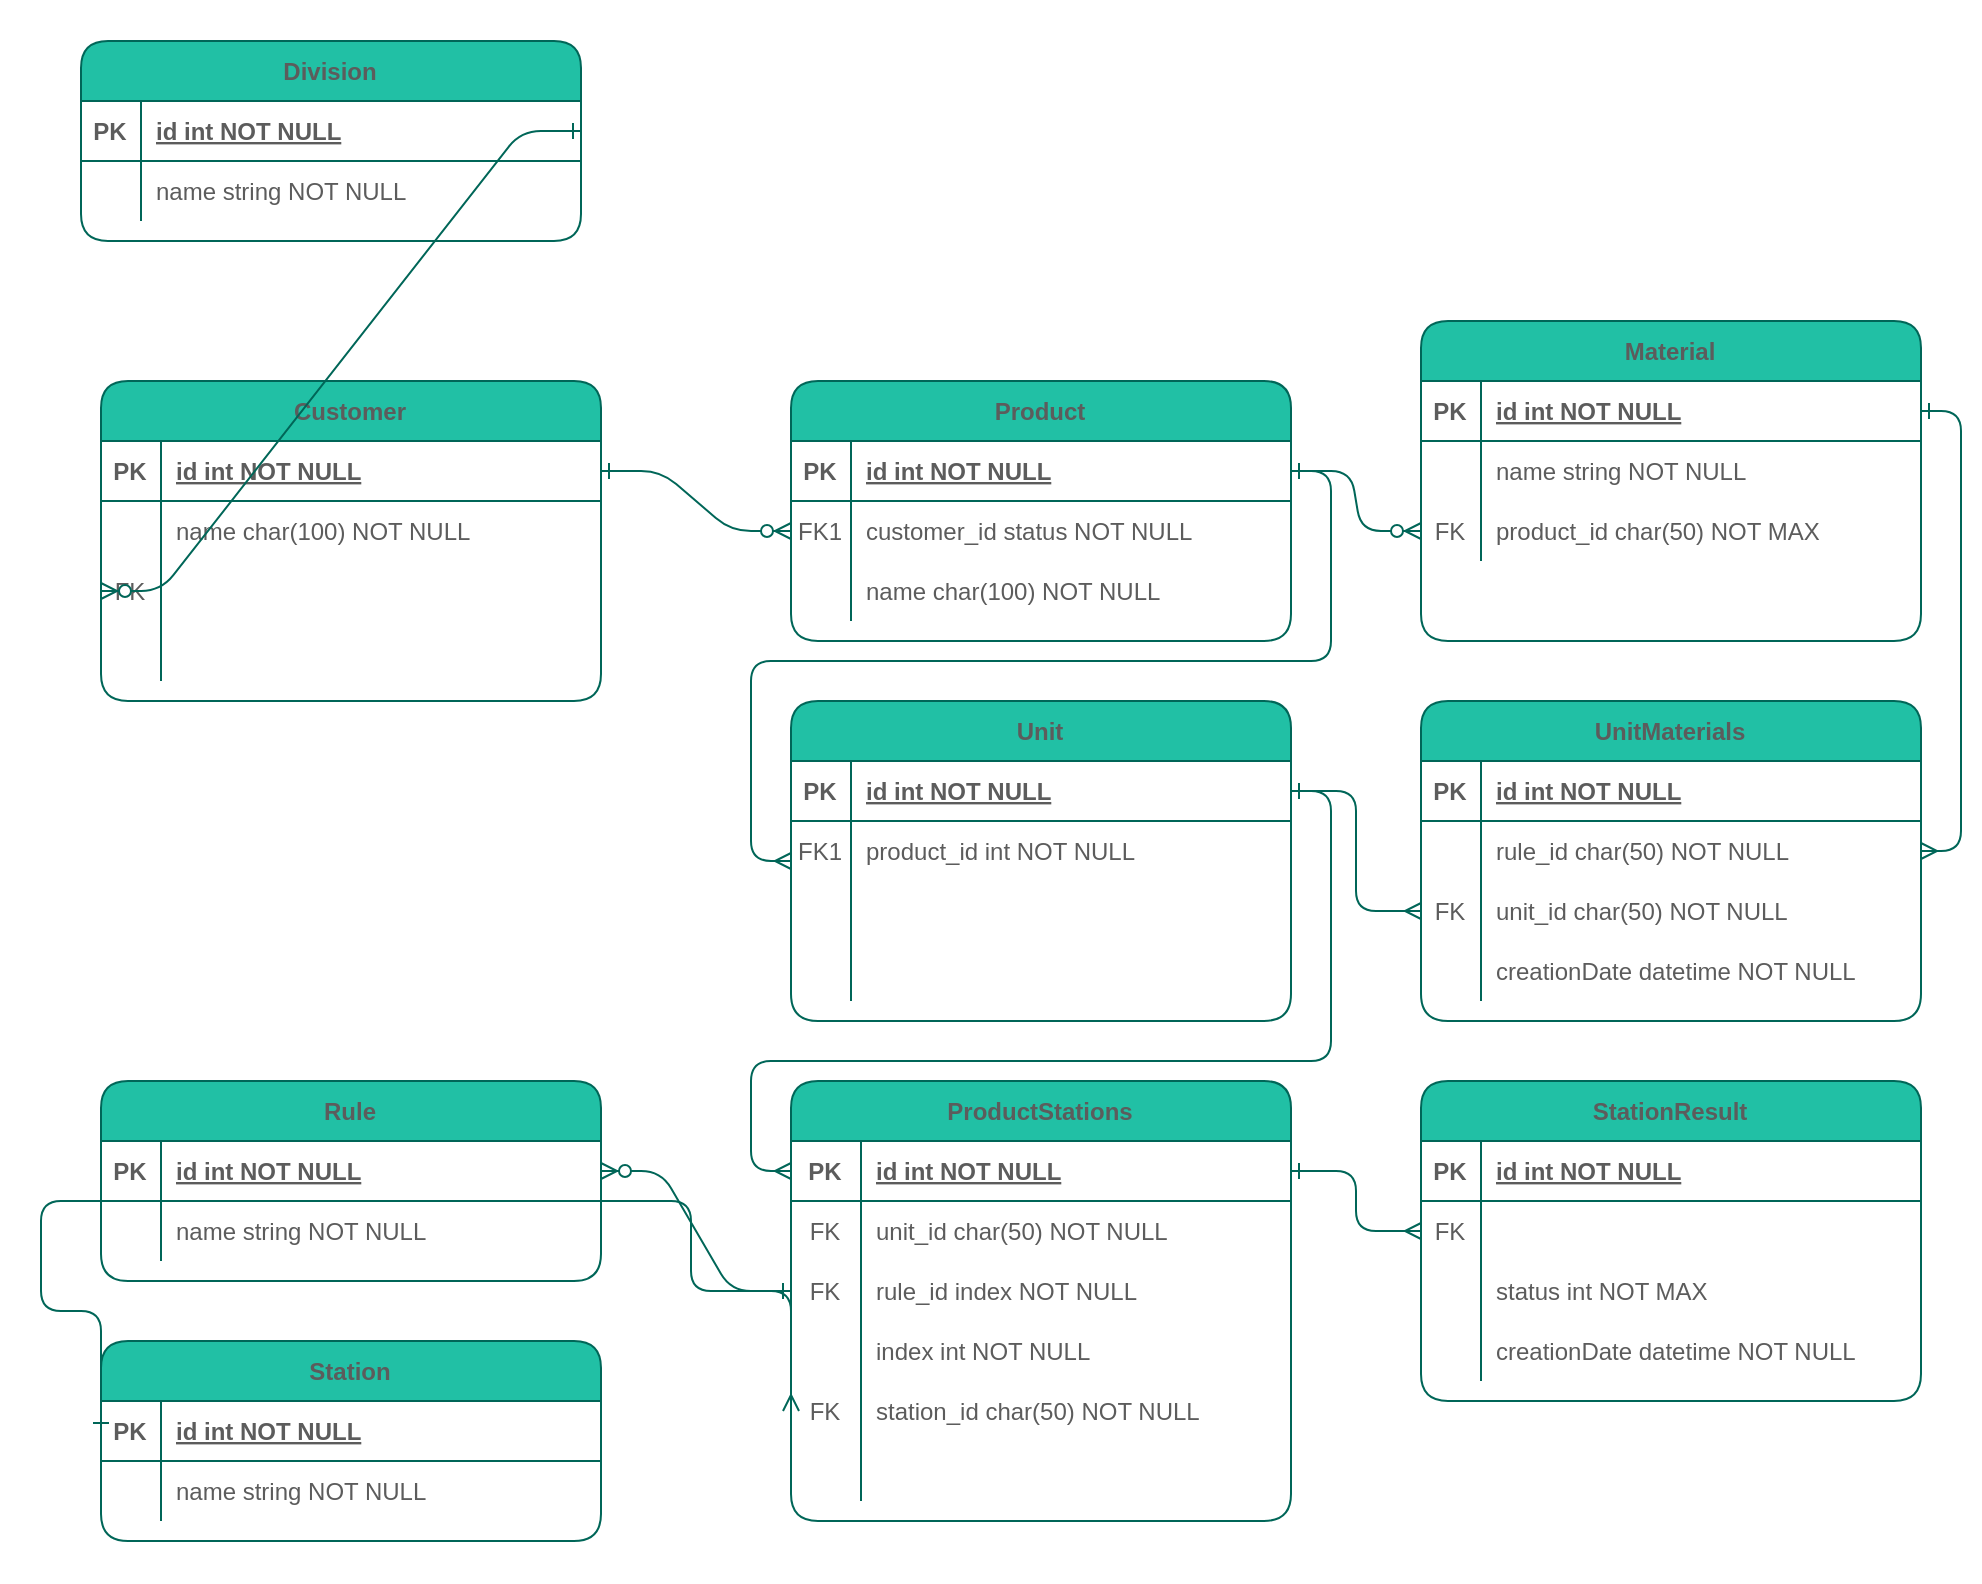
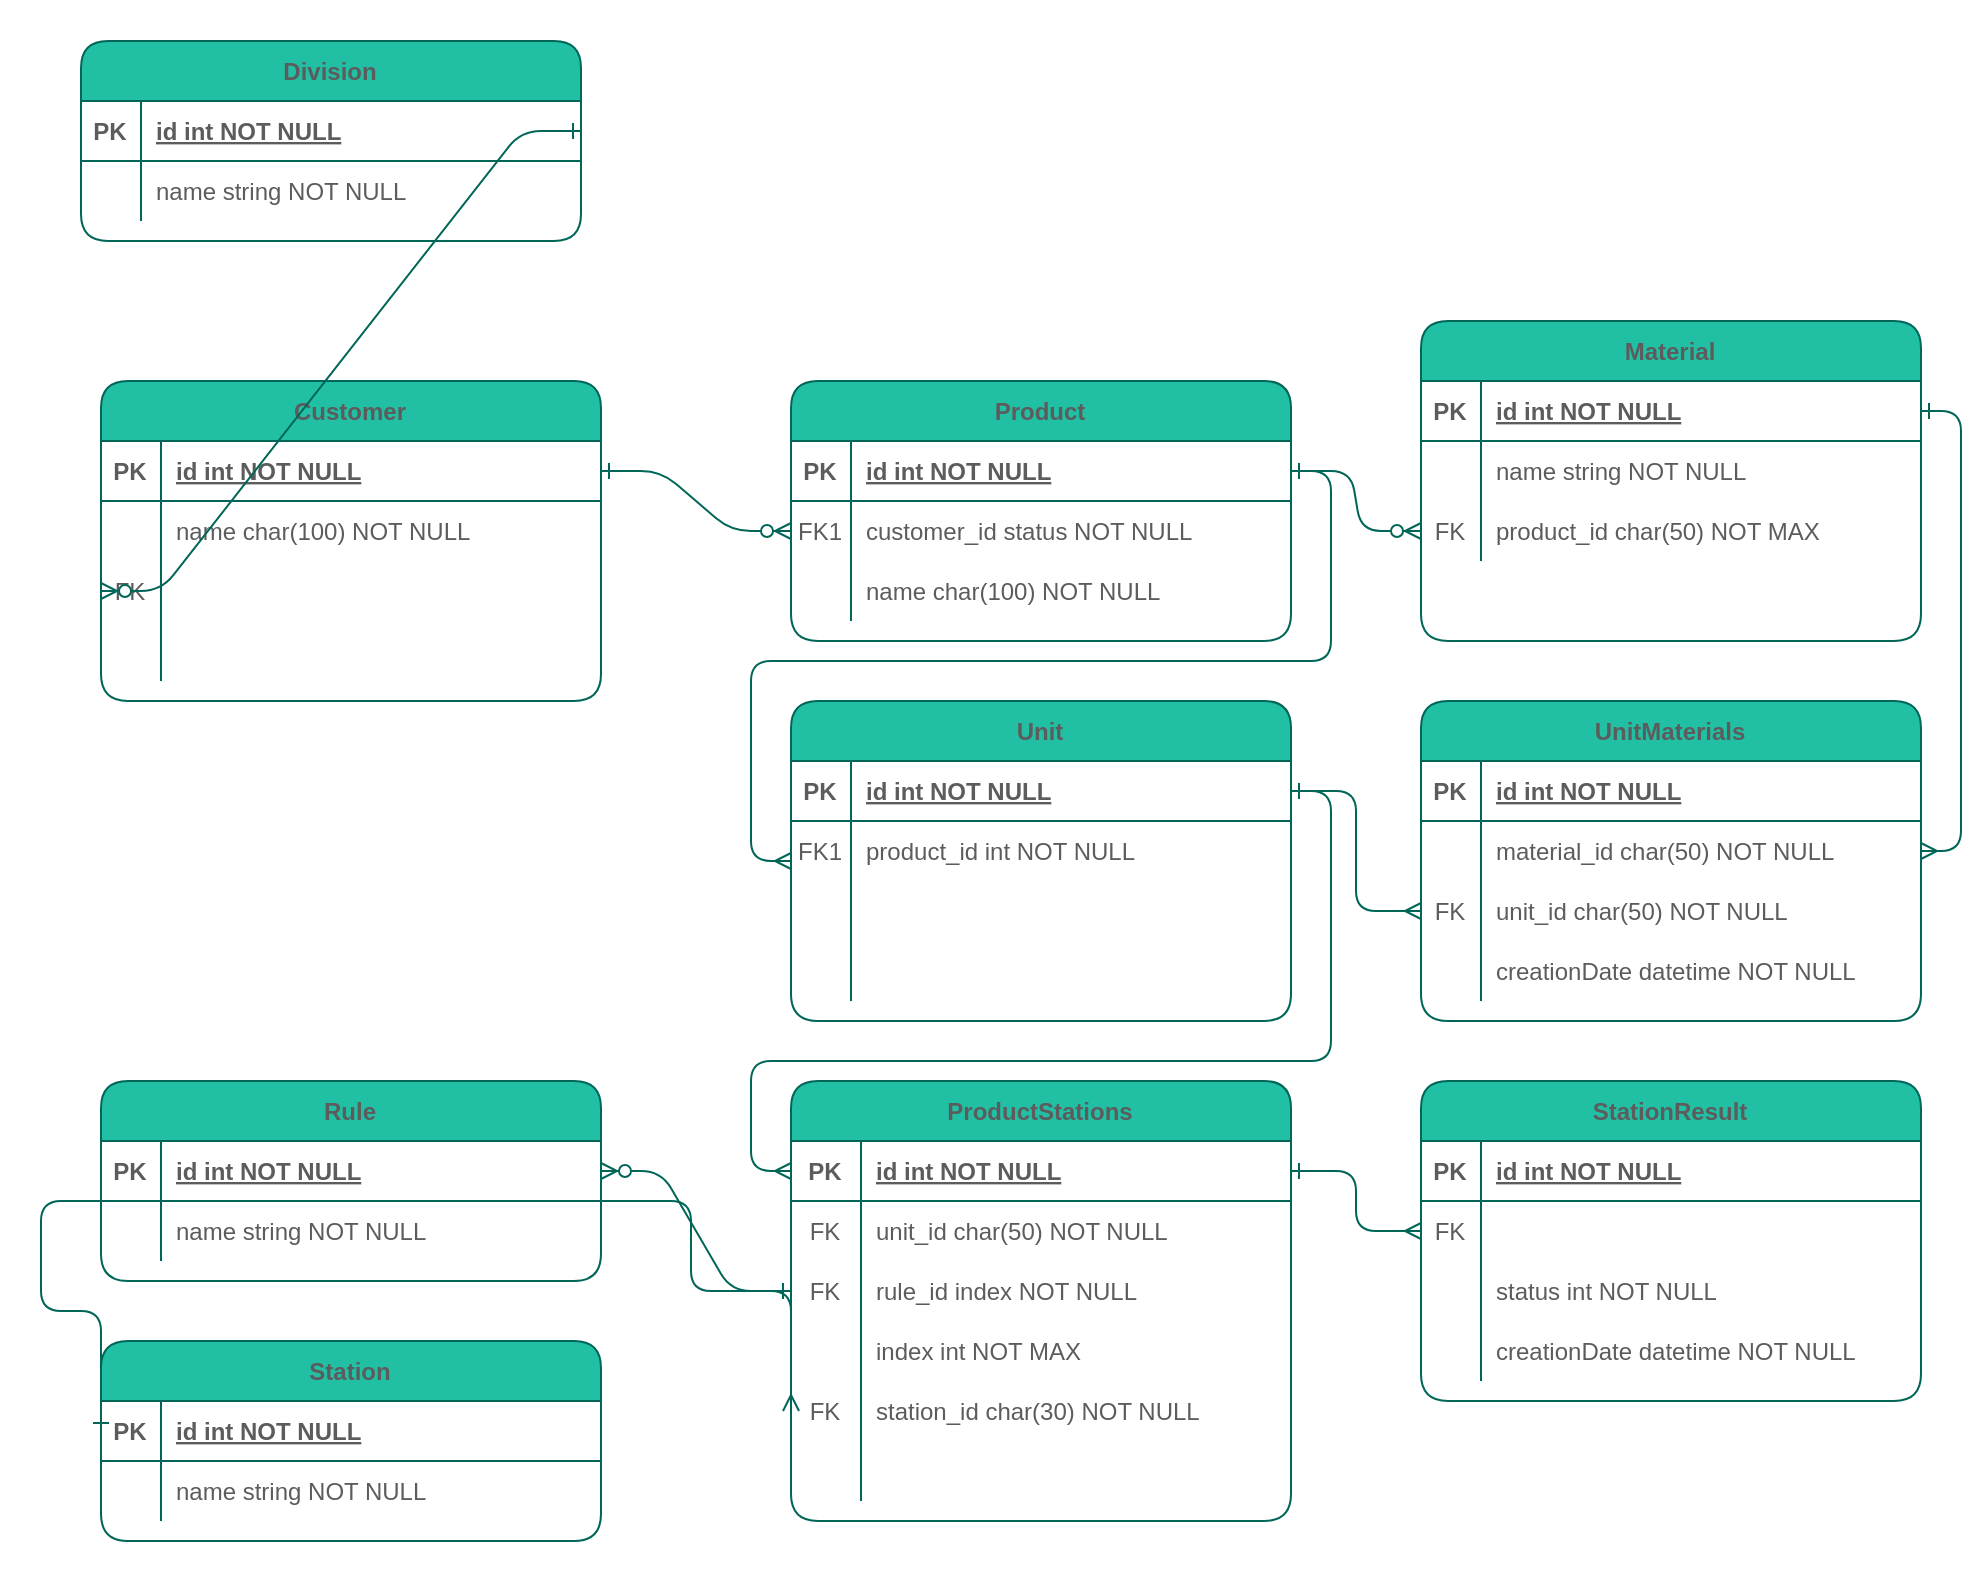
(1648, 852) -> (1672, 852)
(1604, 1292) -> (1611, 1292)
(981, 1352) -> (975, 1352)
(1049, 1412) -> (1049, 1412)
